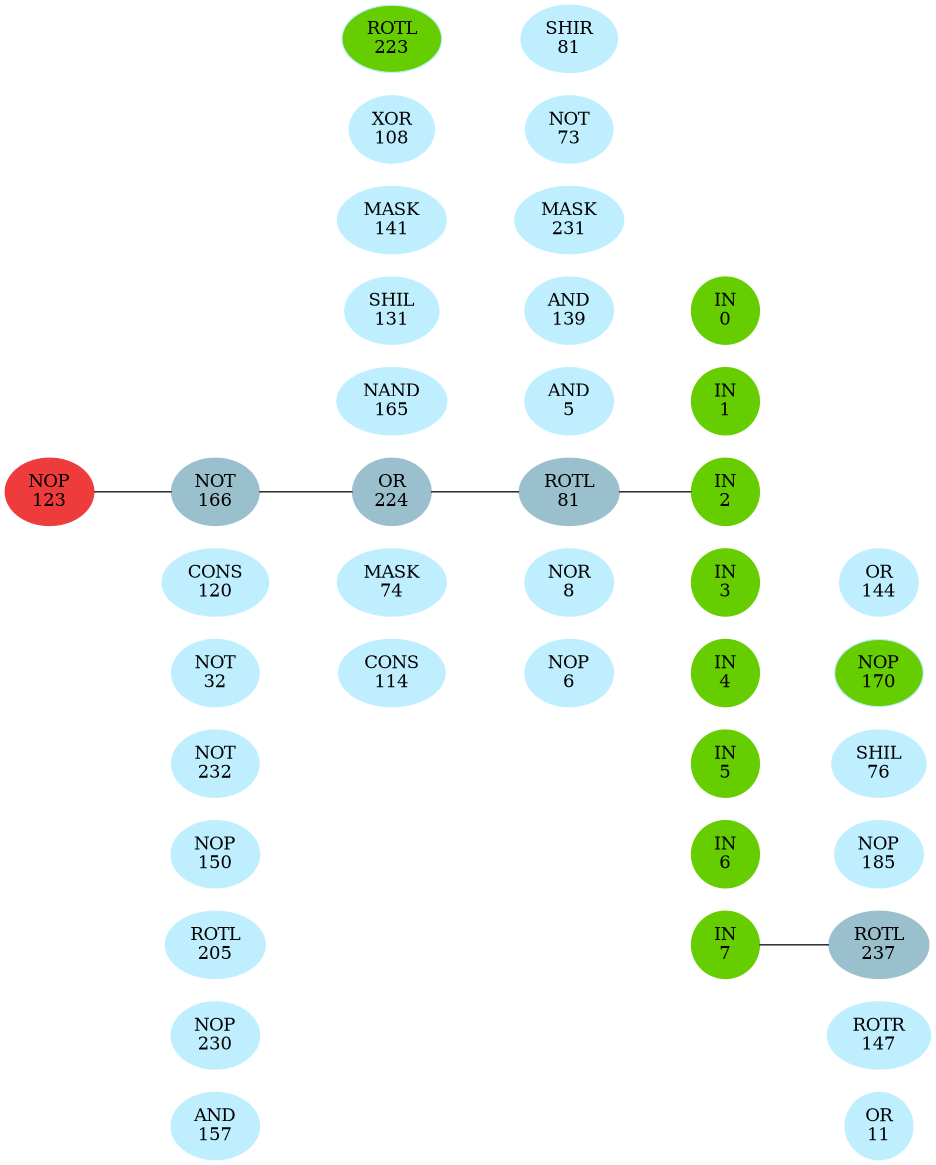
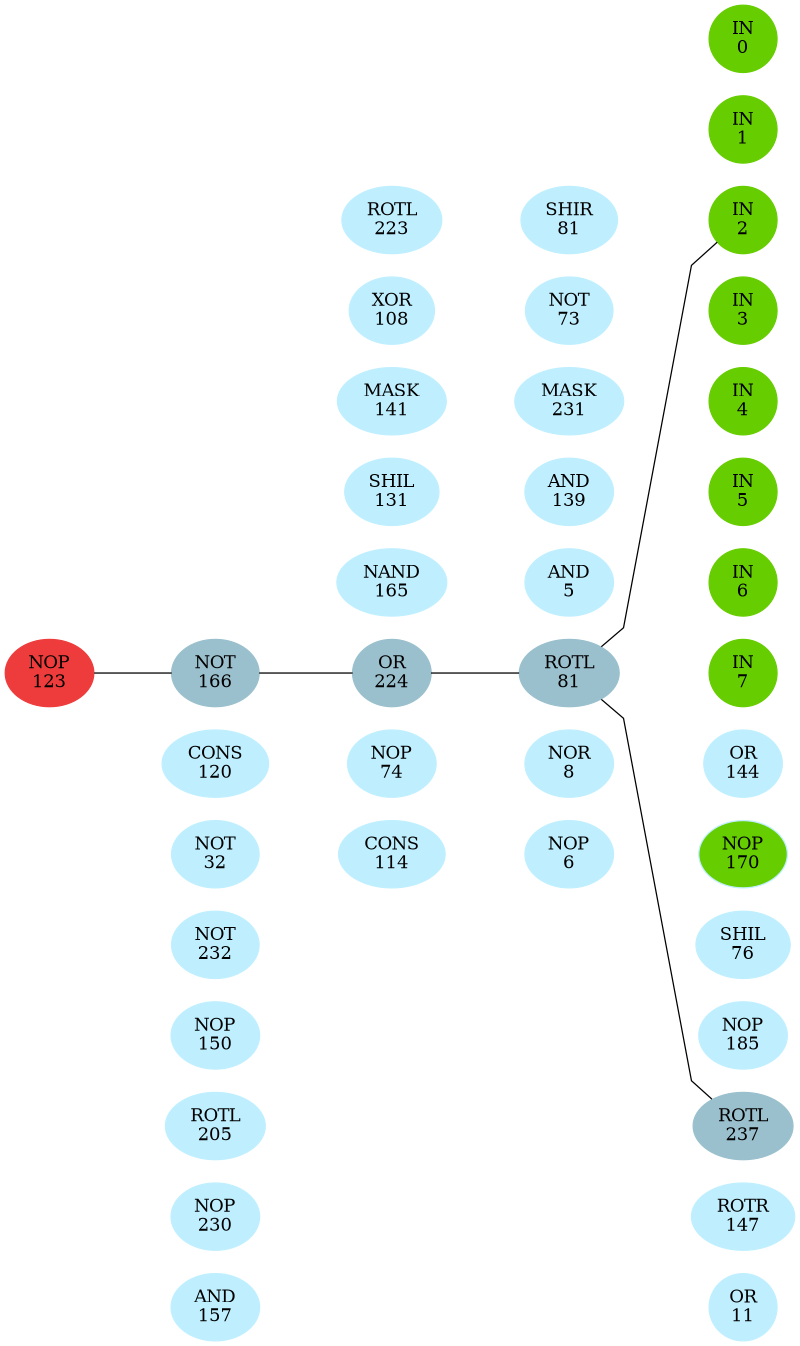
(392, 39) -> (392, 220)
(392, 582) -> (392, 764)
(794, 945) -> (657, 899)
